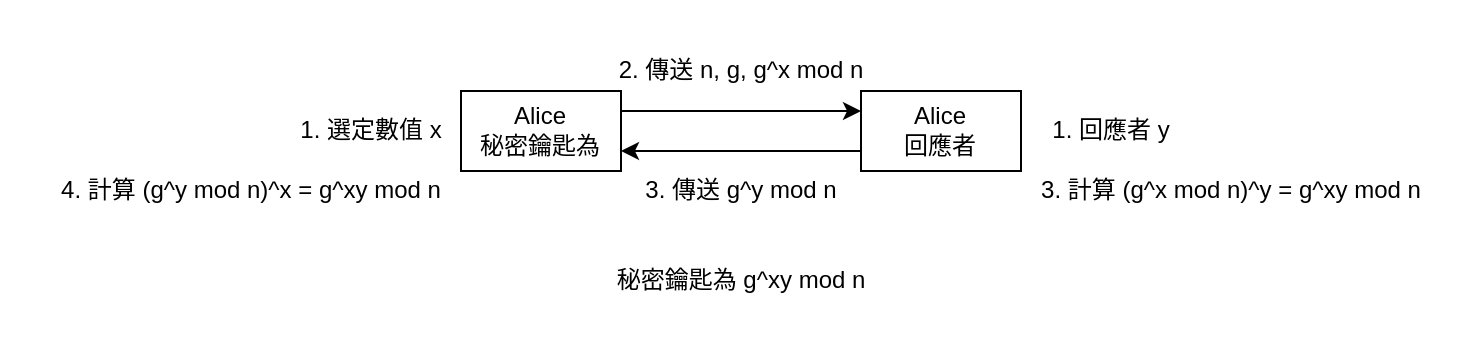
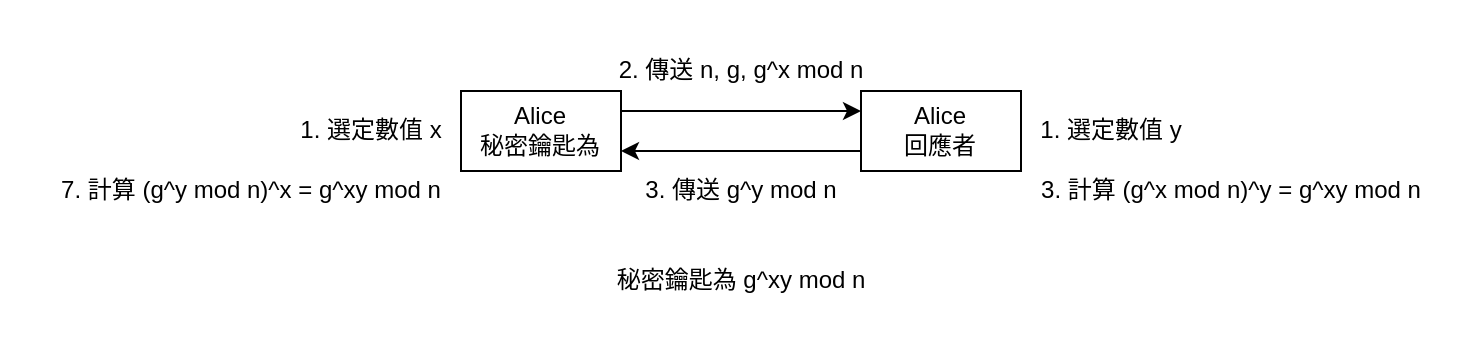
(1112, 131) -> (1112, 131)
(252, 191) -> (252, 191)
